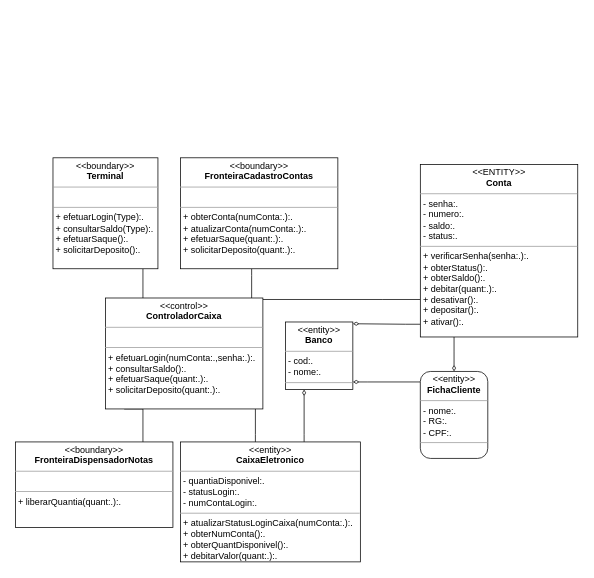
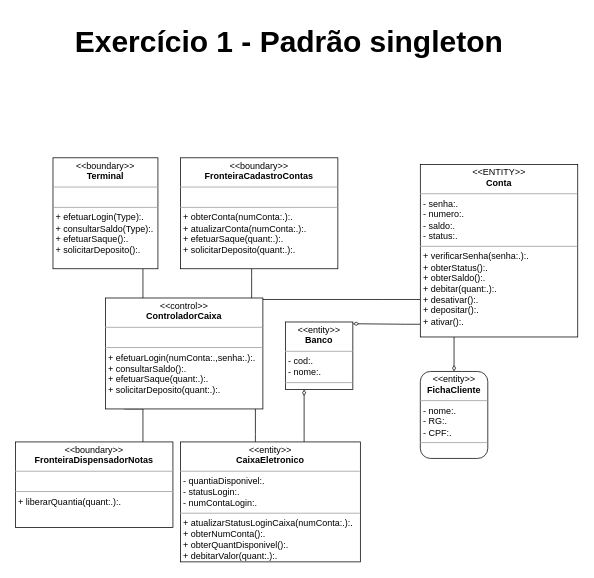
none -> (289, 38)
(390, 382) -> none
